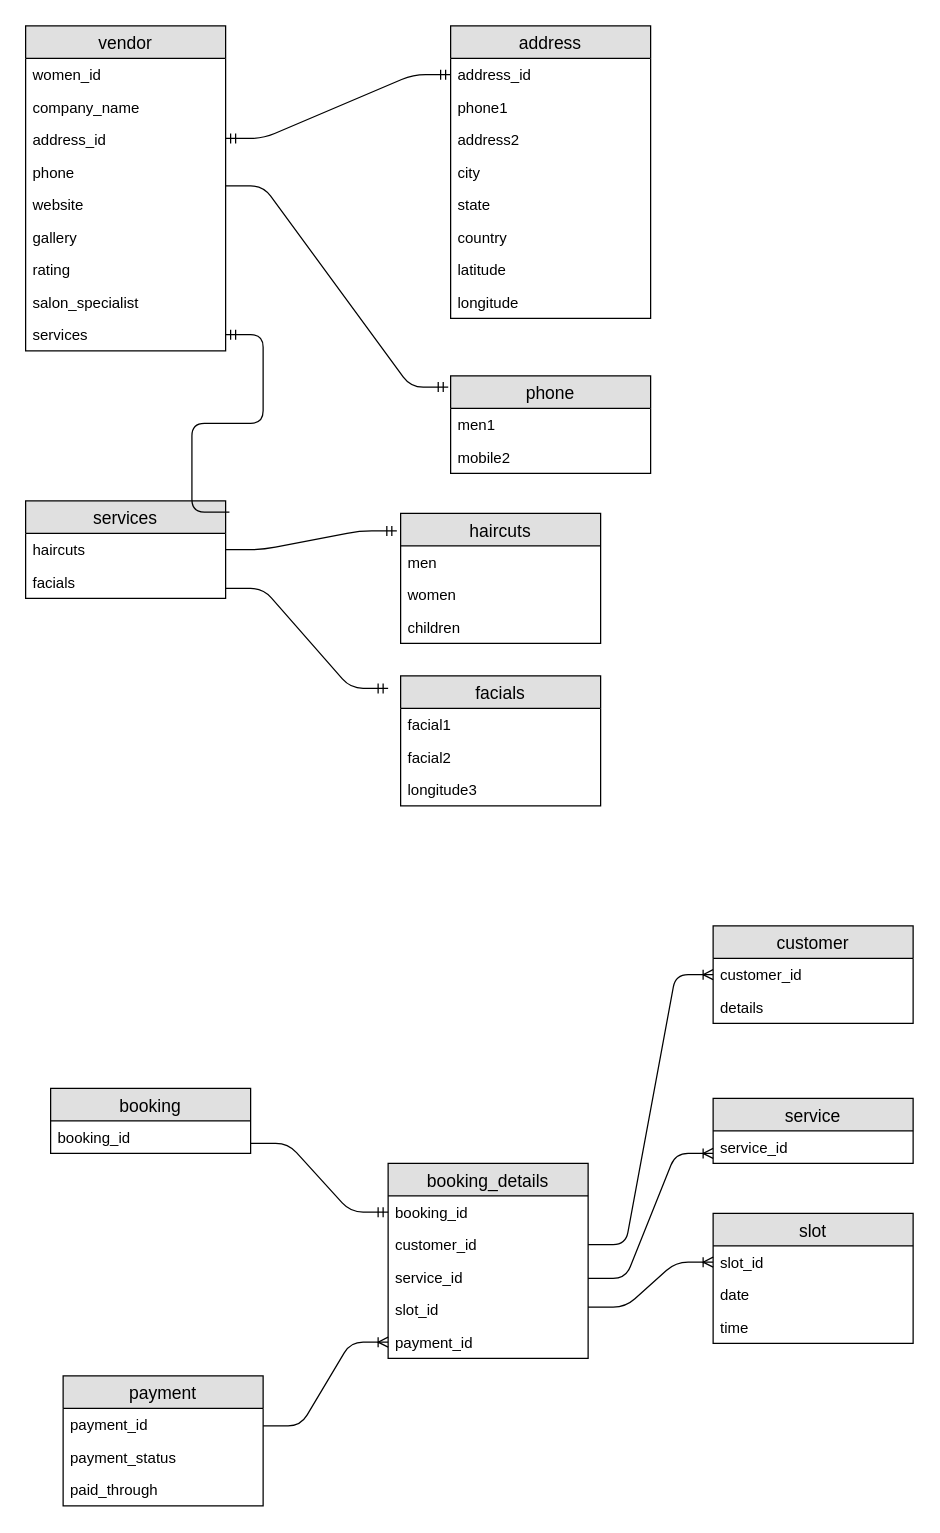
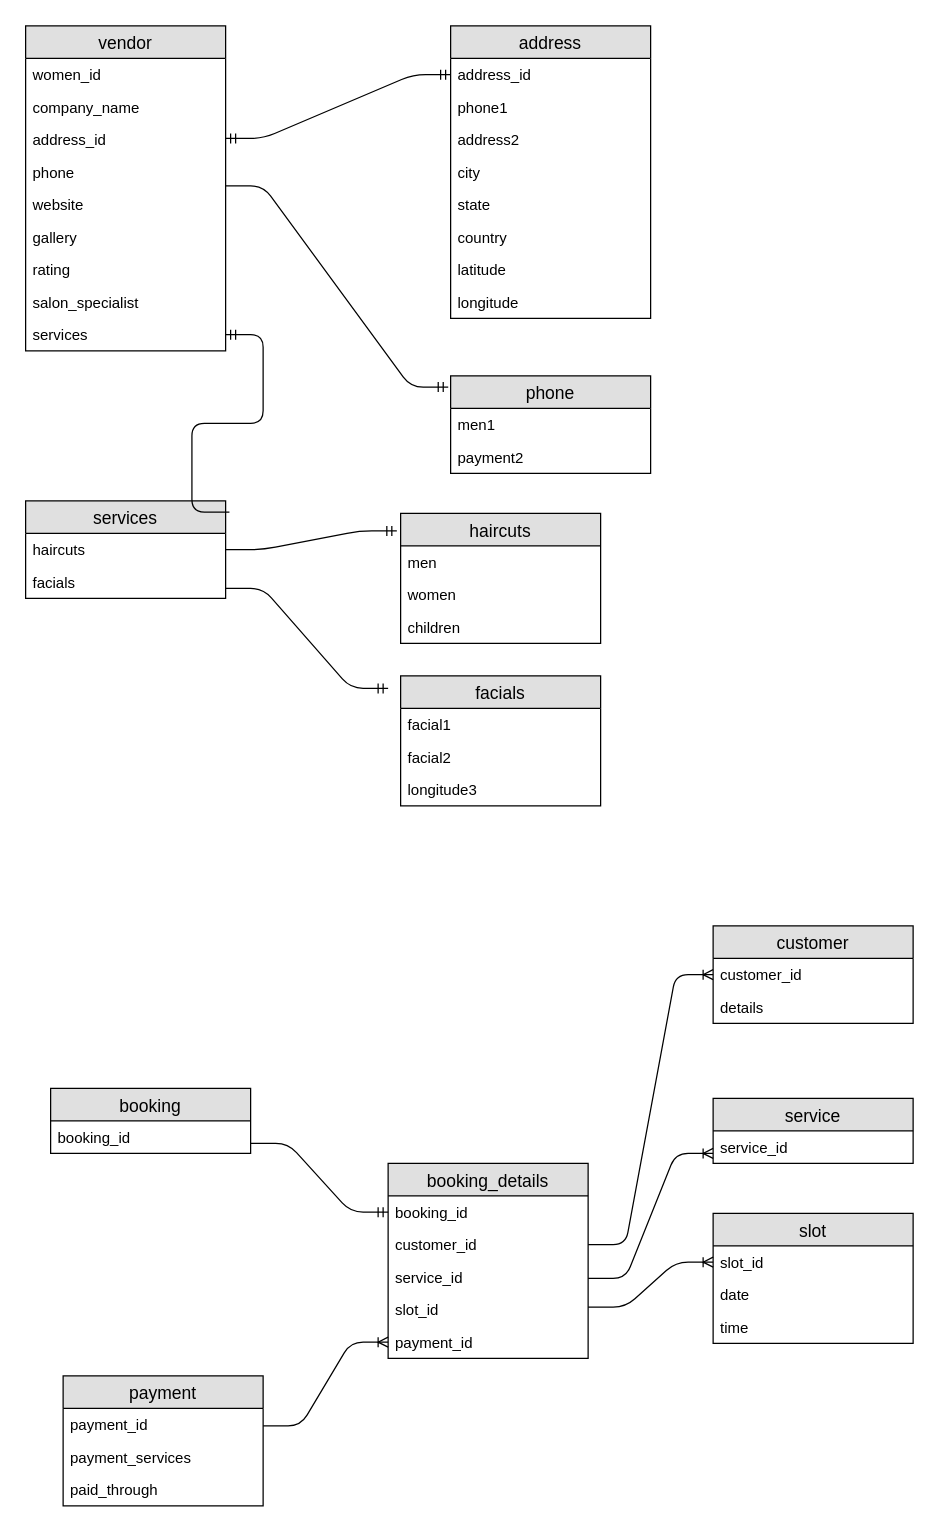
(483, 458) -> (491, 458)
(129, 1458) -> (135, 1458)
